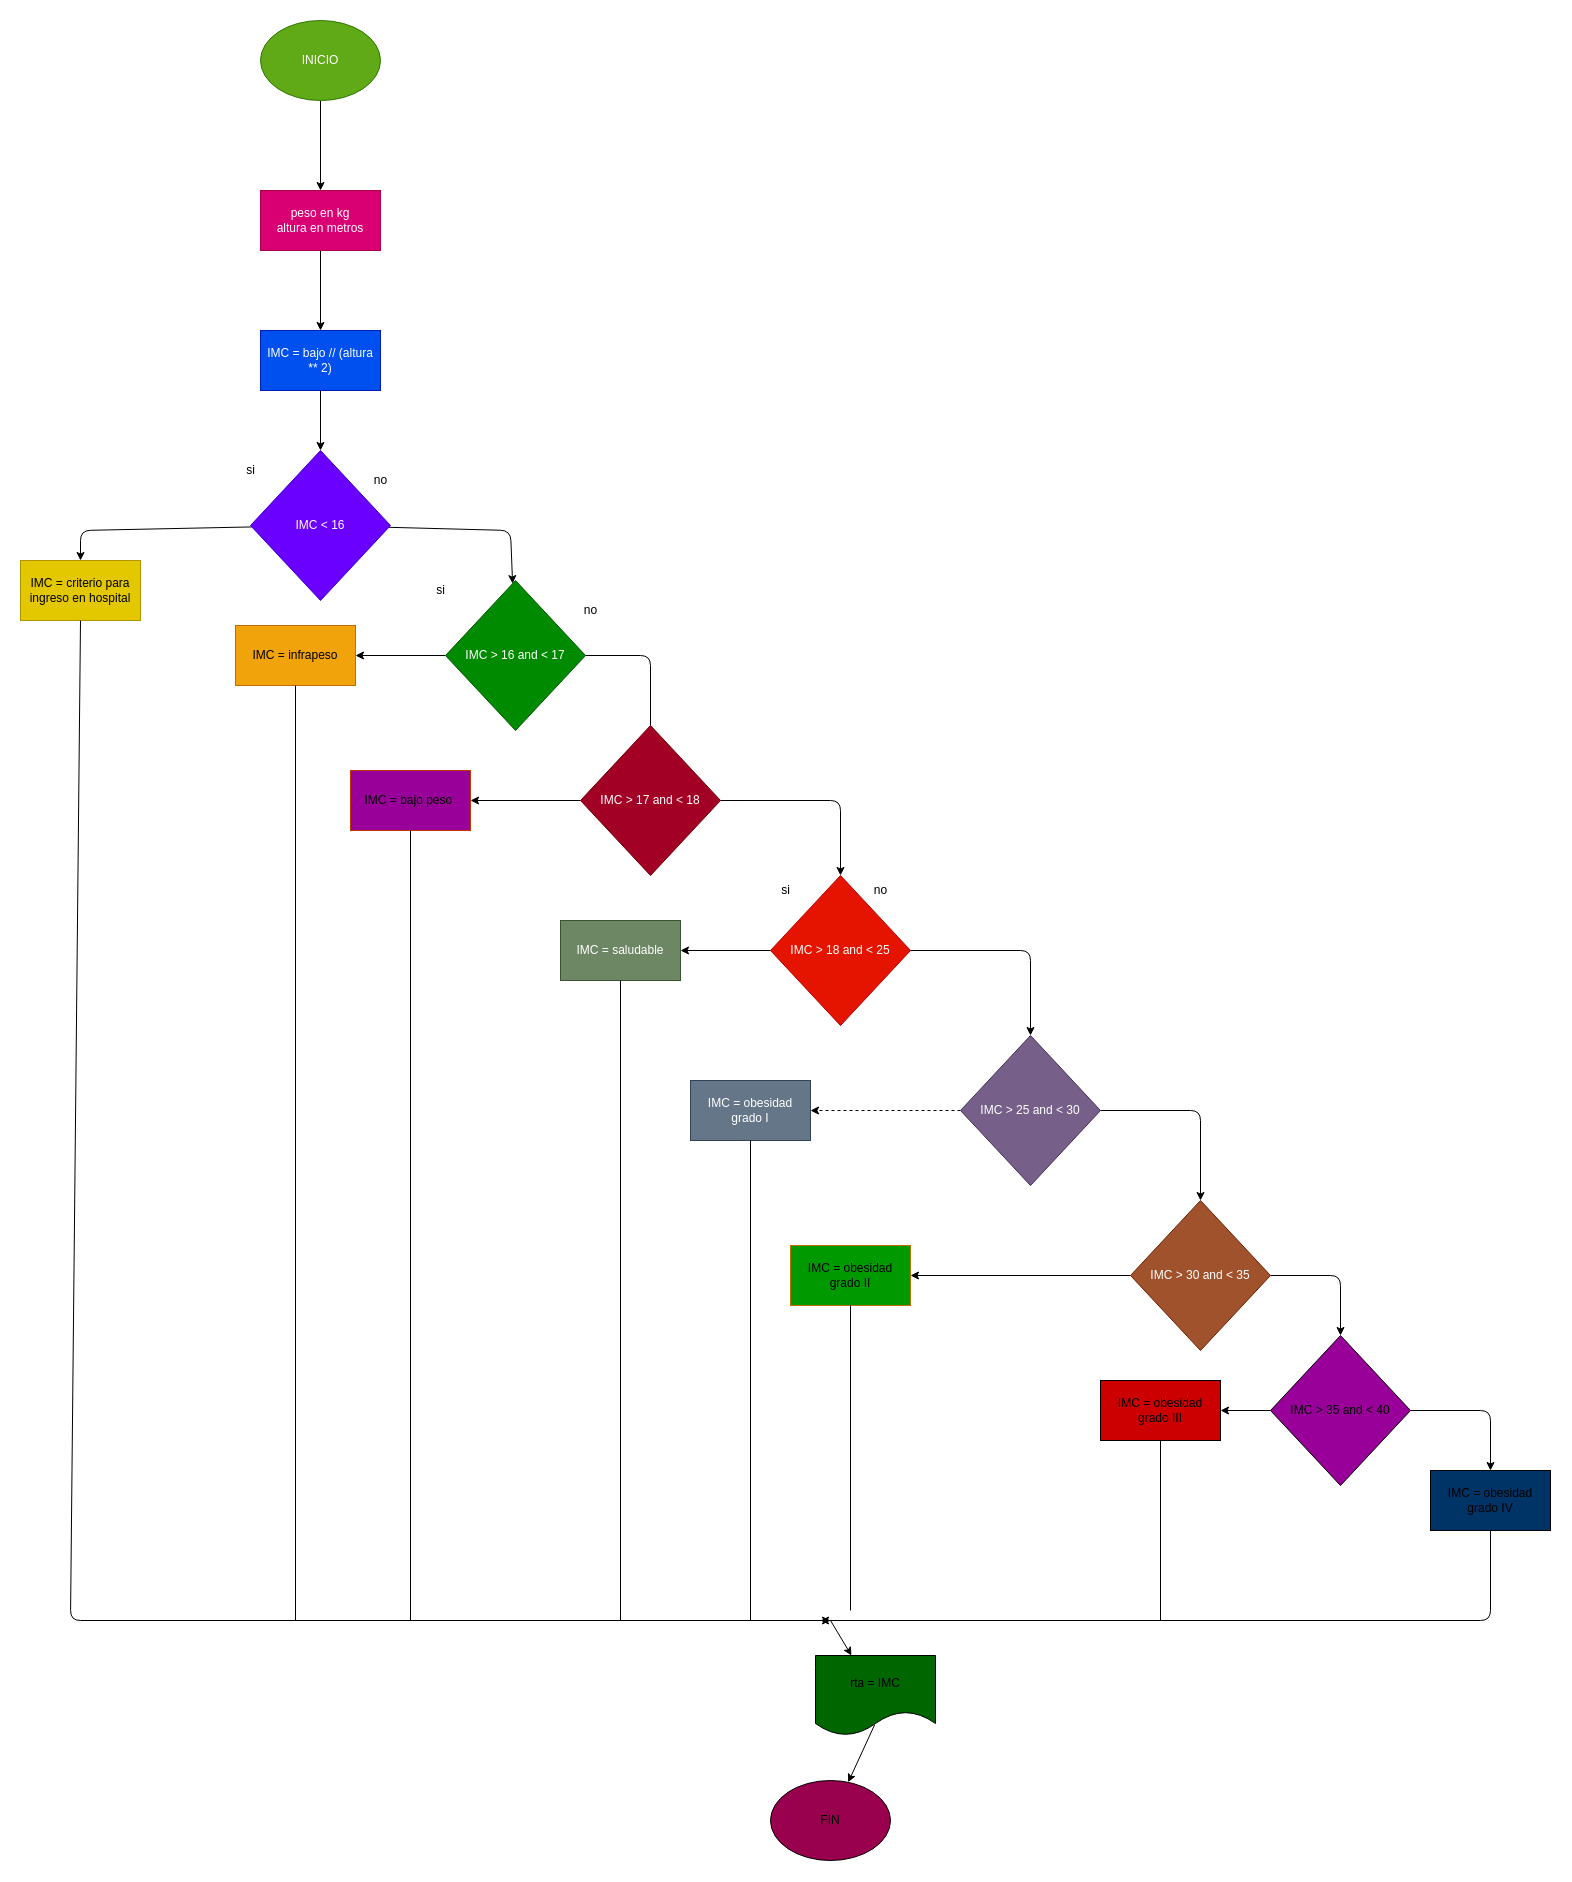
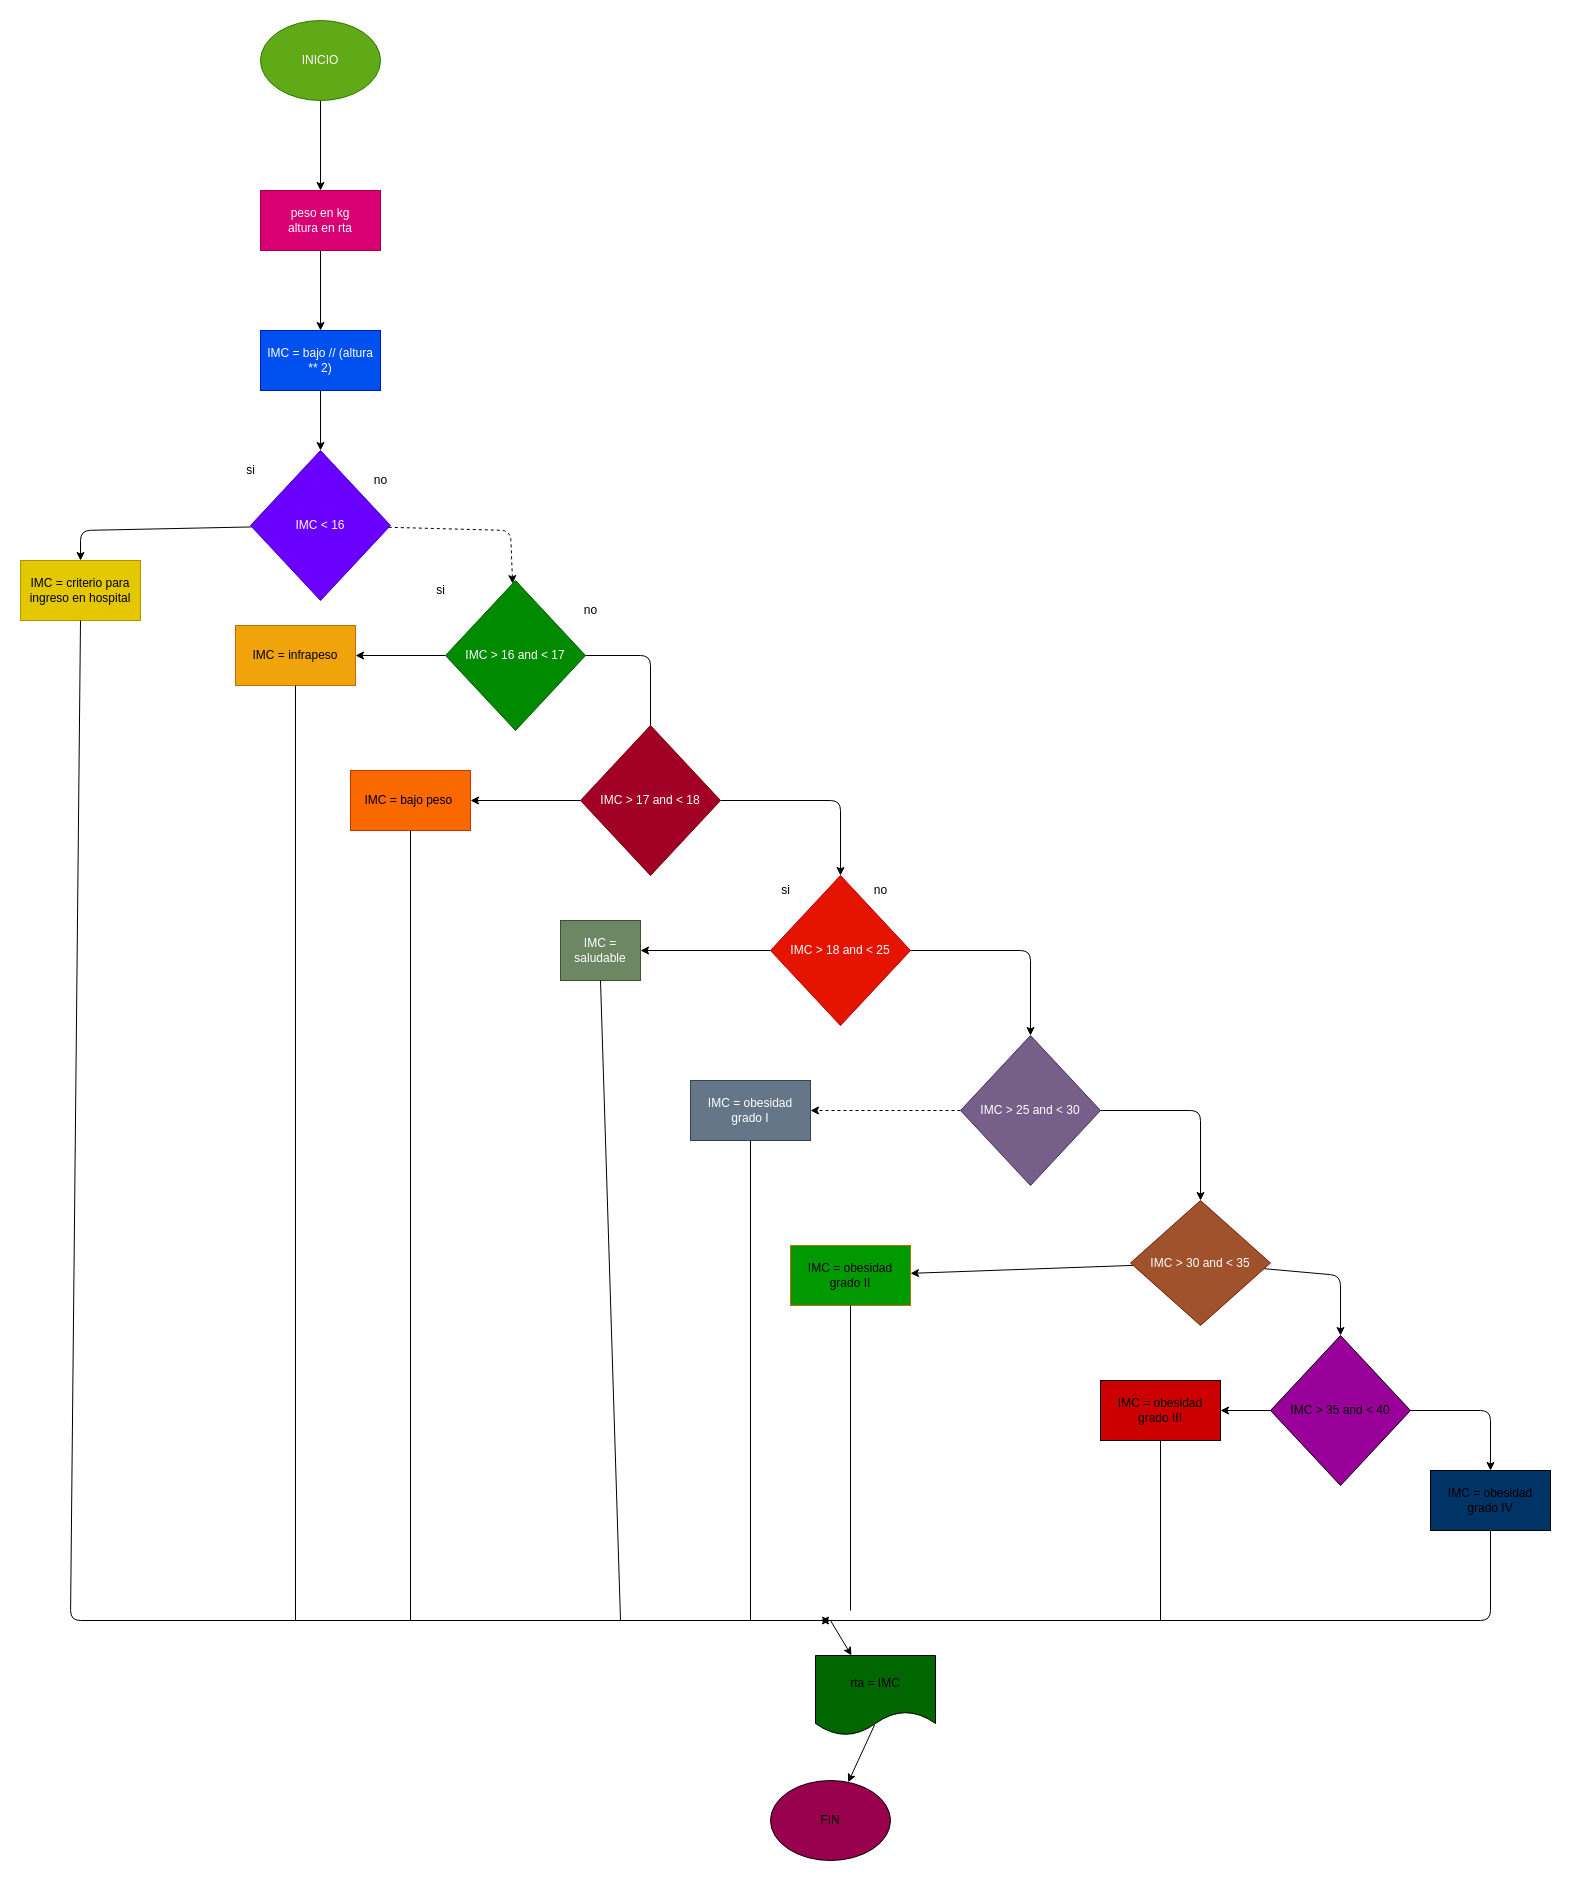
(321, 221) -> (321, 221)
(467, 529) -> (467, 529)
(411, 801) -> (411, 801)
(621, 951) -> (601, 951)
(1201, 1276) -> (1201, 1263)
